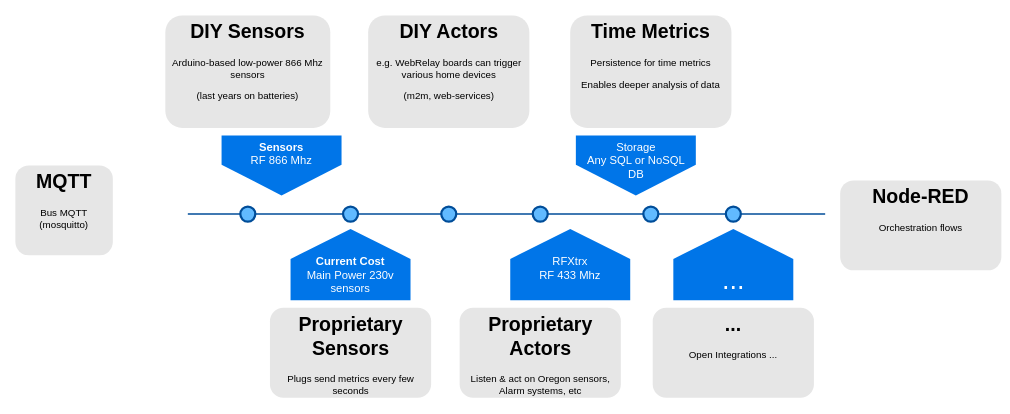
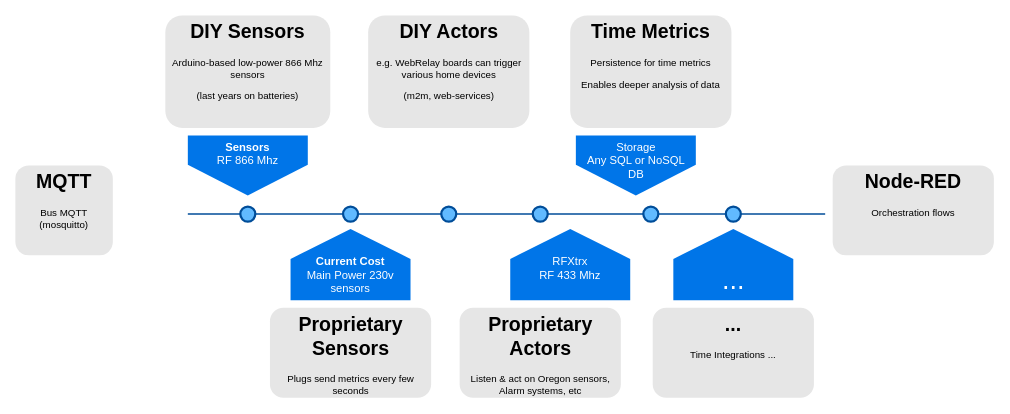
(282, 165) -> (248, 165)
(921, 225) -> (914, 210)
(734, 312) -> (734, 312)
